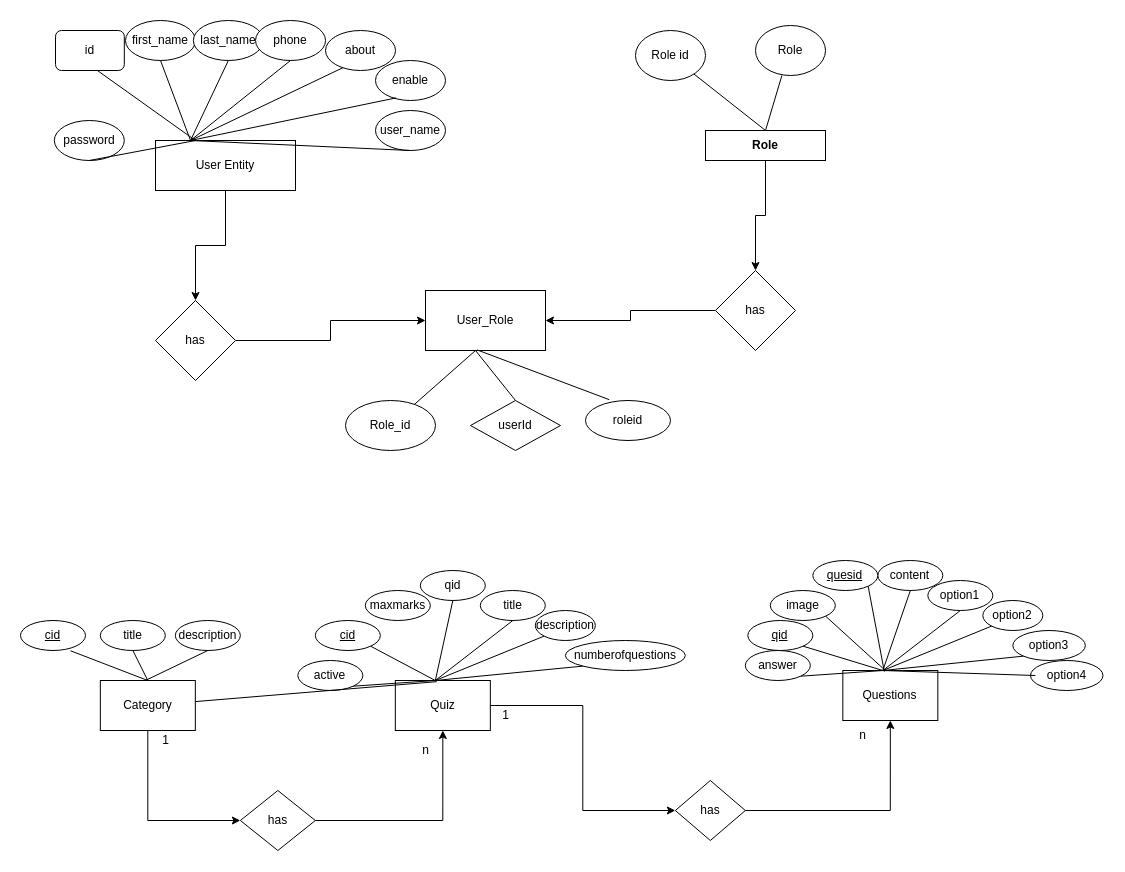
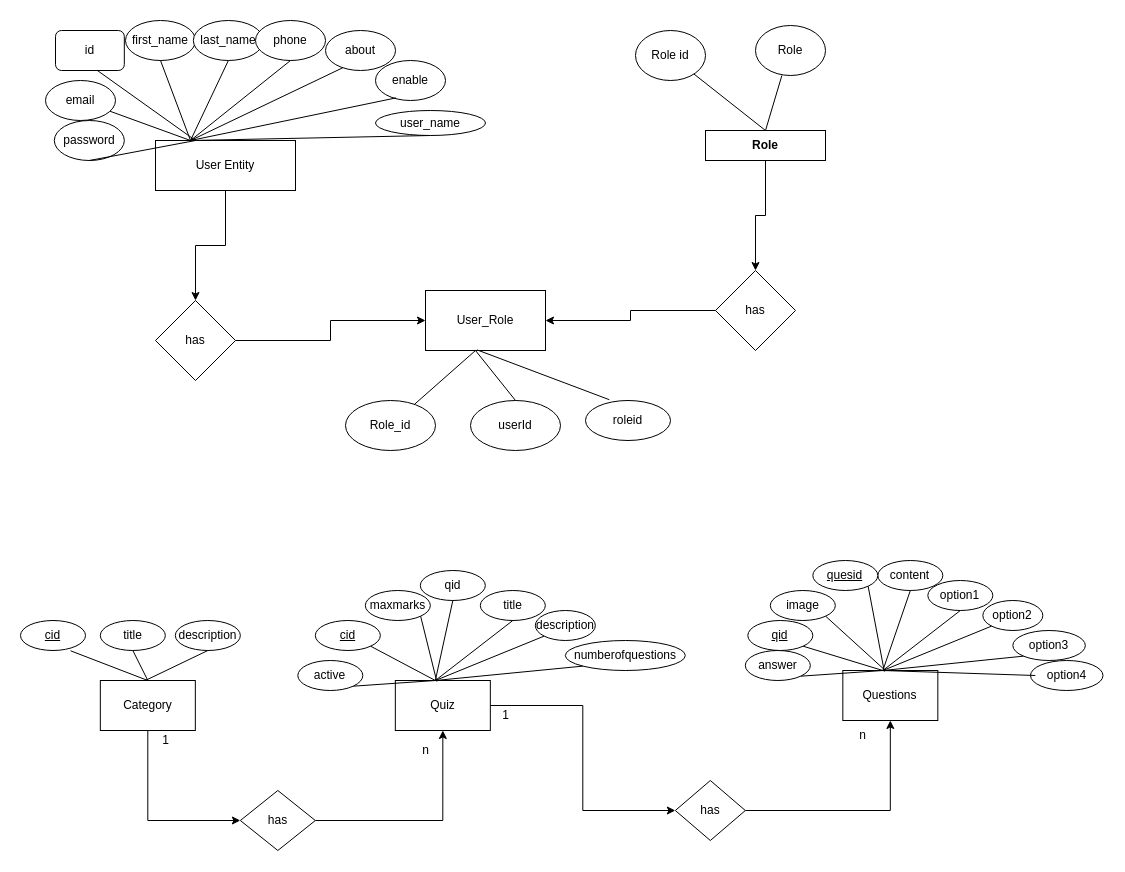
none -> (81, 101)
none -> (149, 125)
(411, 131) -> (431, 123)
(516, 426) -> (516, 426)
(260, 696) -> (428, 645)
